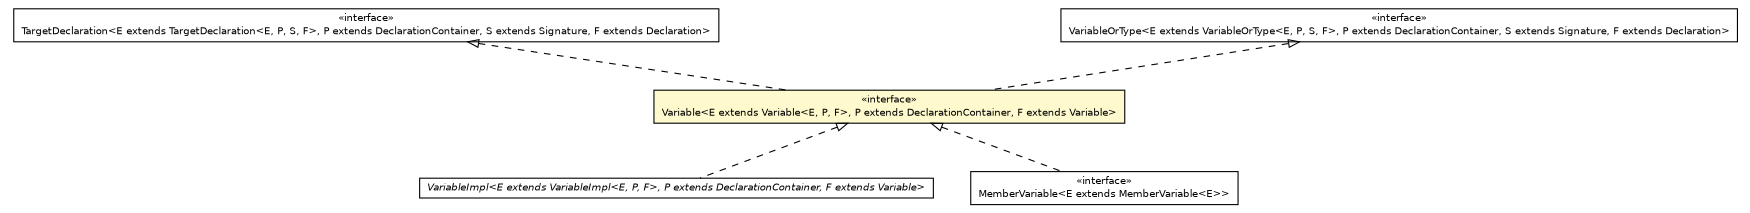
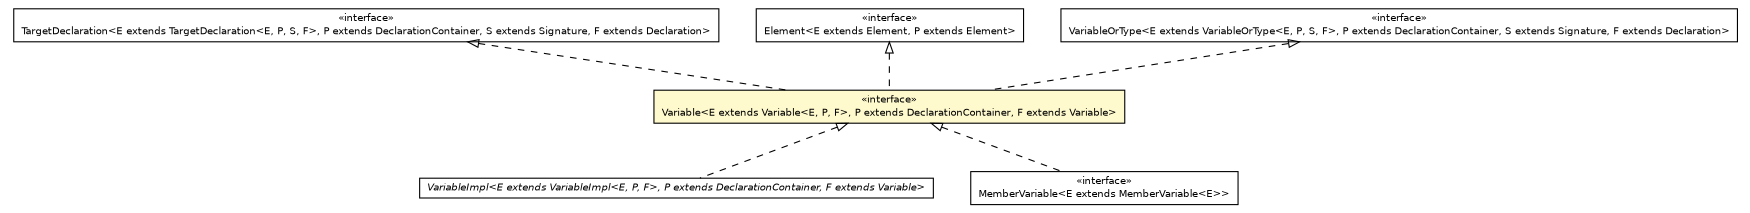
none -> (889, 25)
